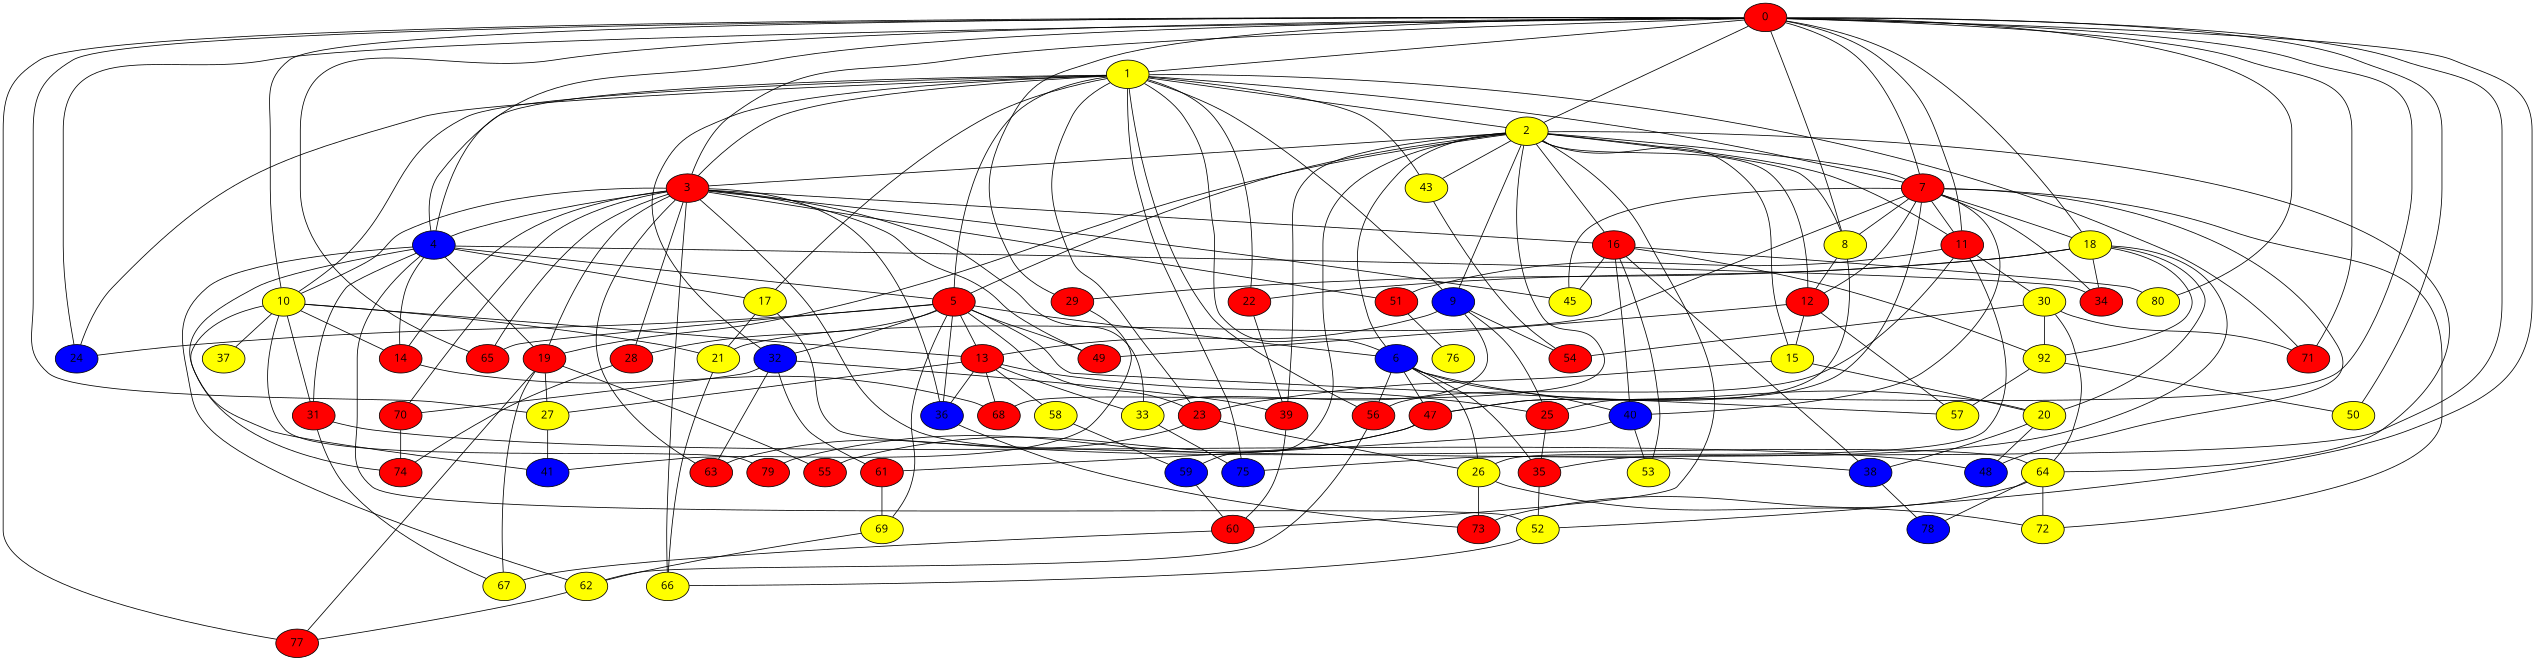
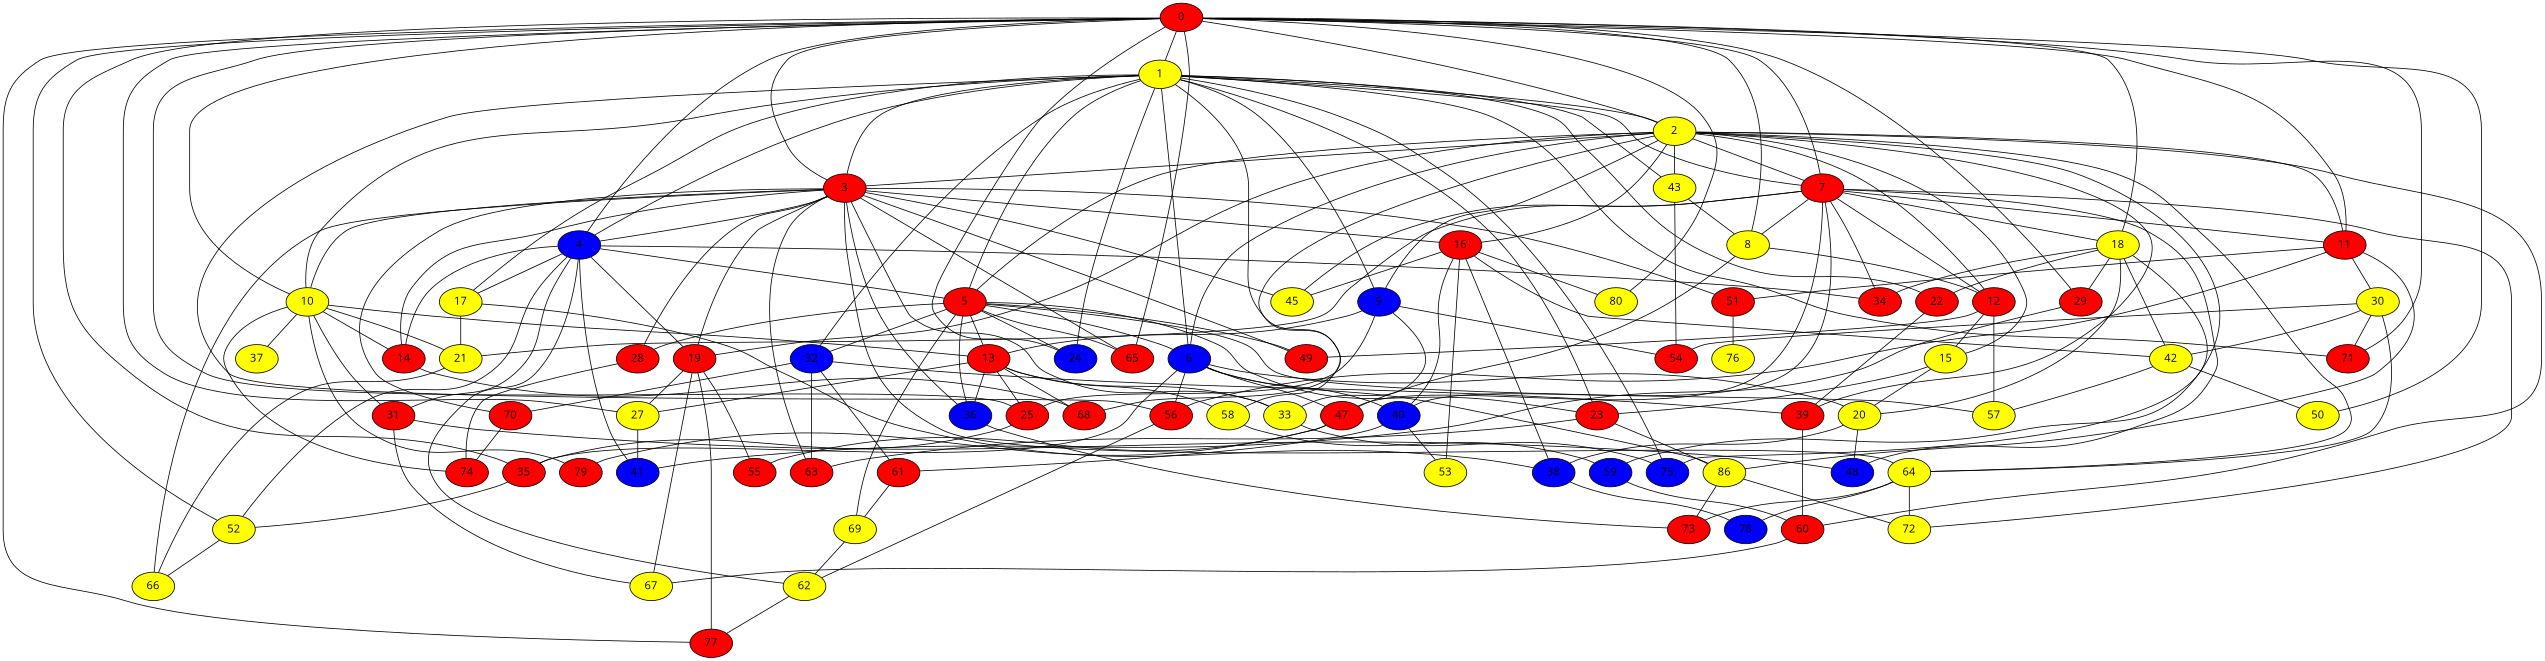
(1710, 154) -> (1711, 217)
none -> (1248, 281)
(2044, 359) -> (2171, 359)
(1479, 473) -> (1724, 473)
